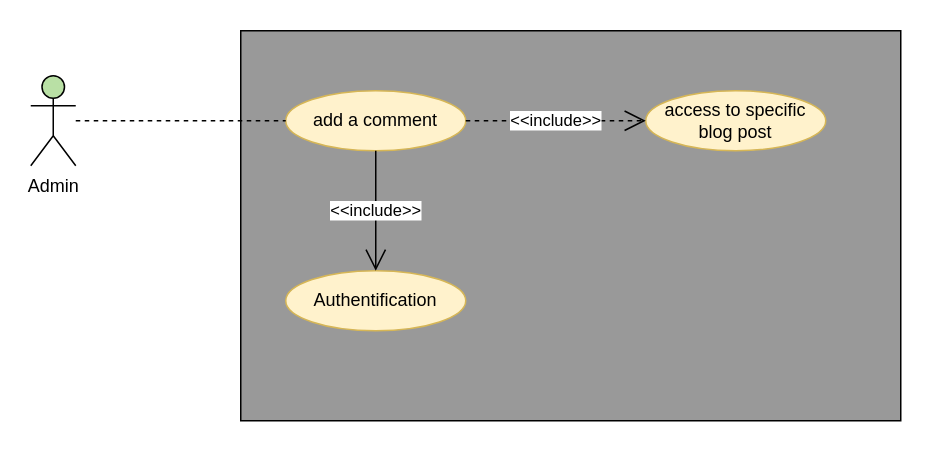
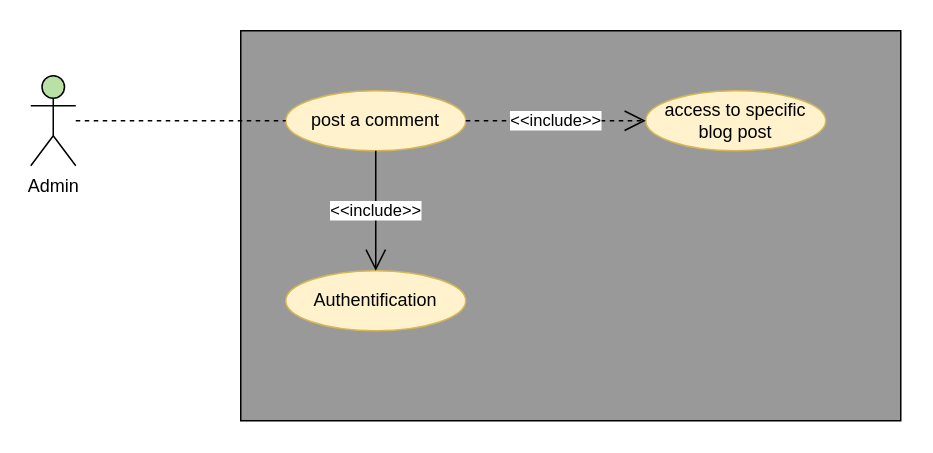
(376, 121) -> (376, 121)
